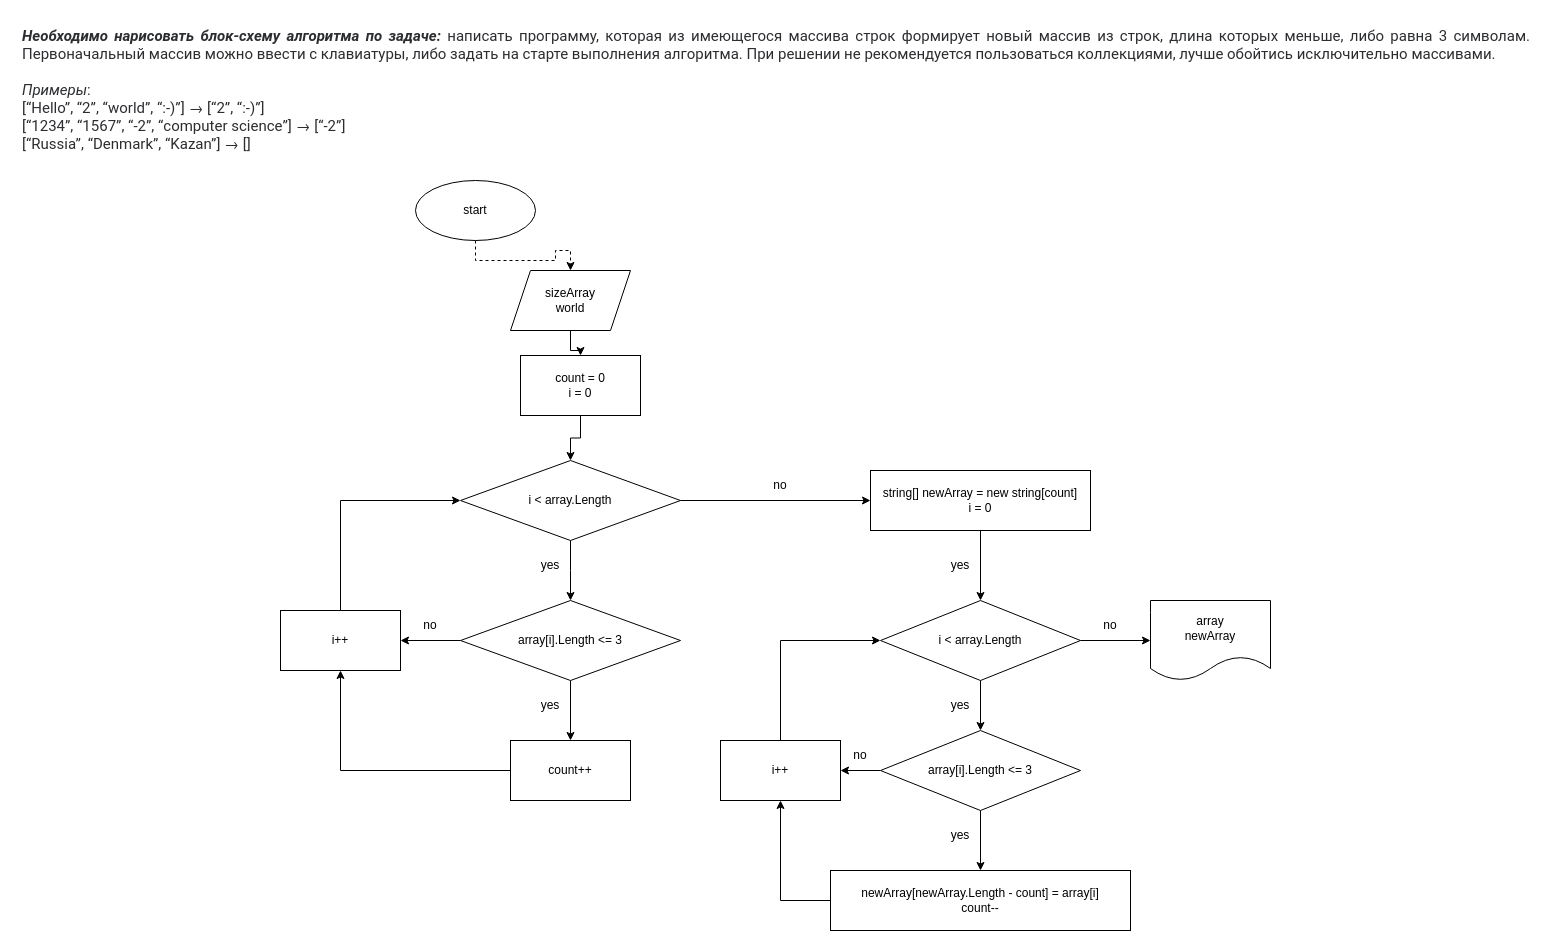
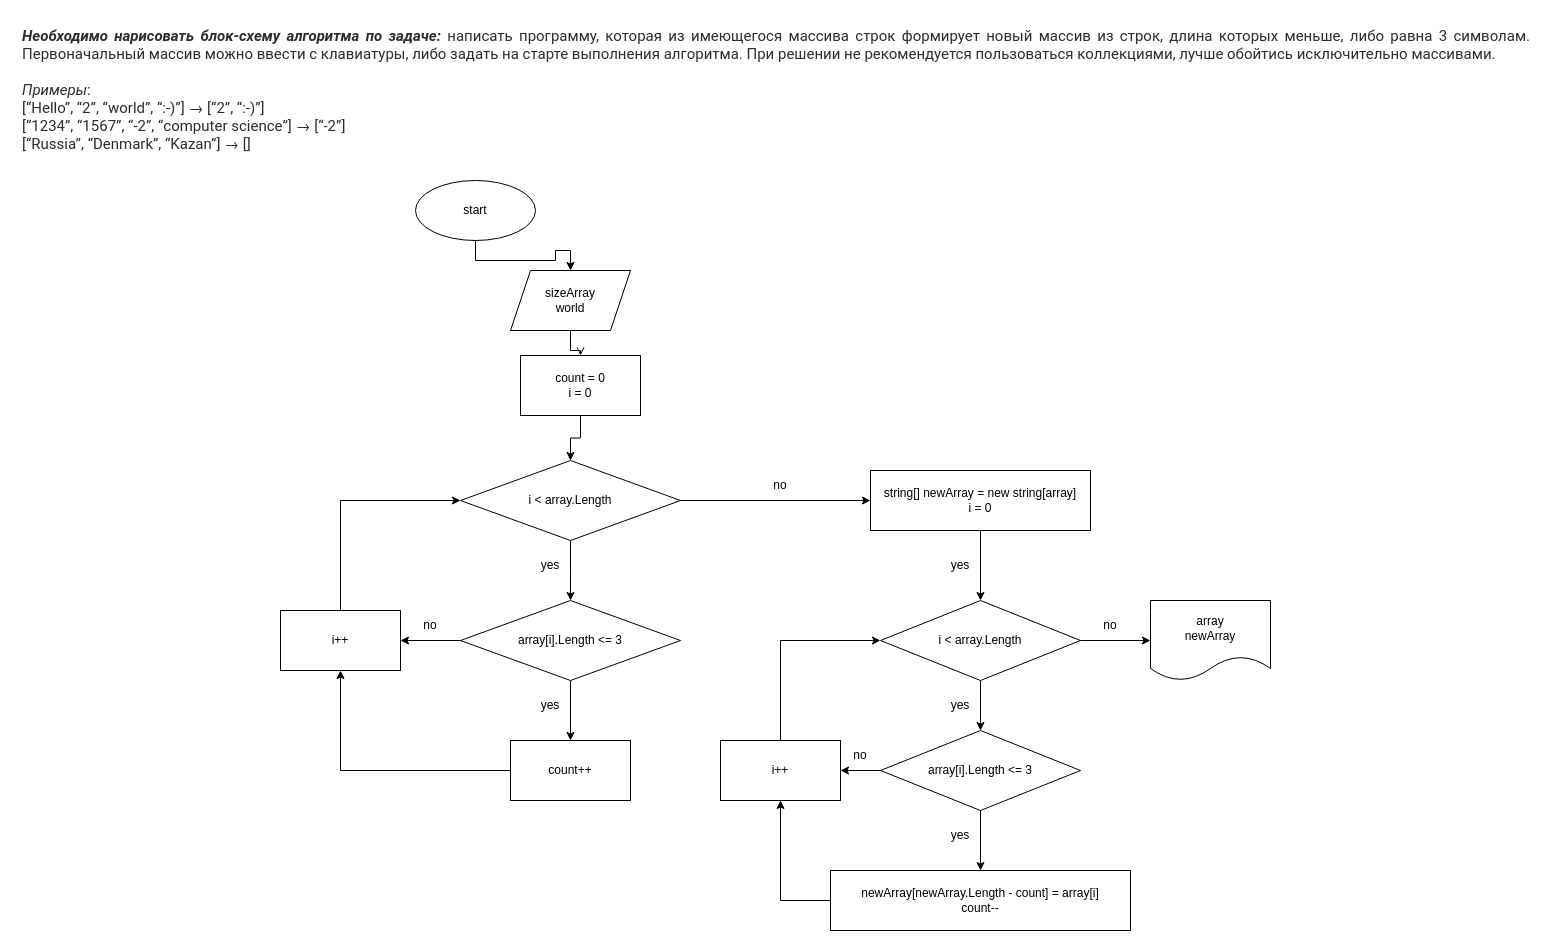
(525, 261) -> (525, 261)
(579, 351) -> (579, 351)
(981, 501) -> (981, 501)
